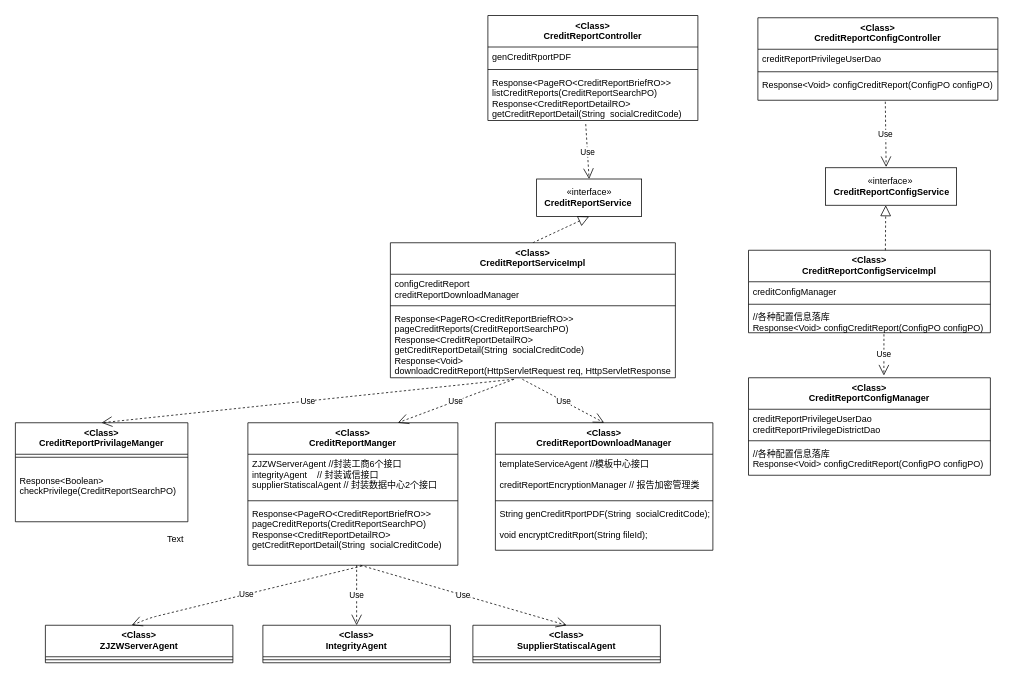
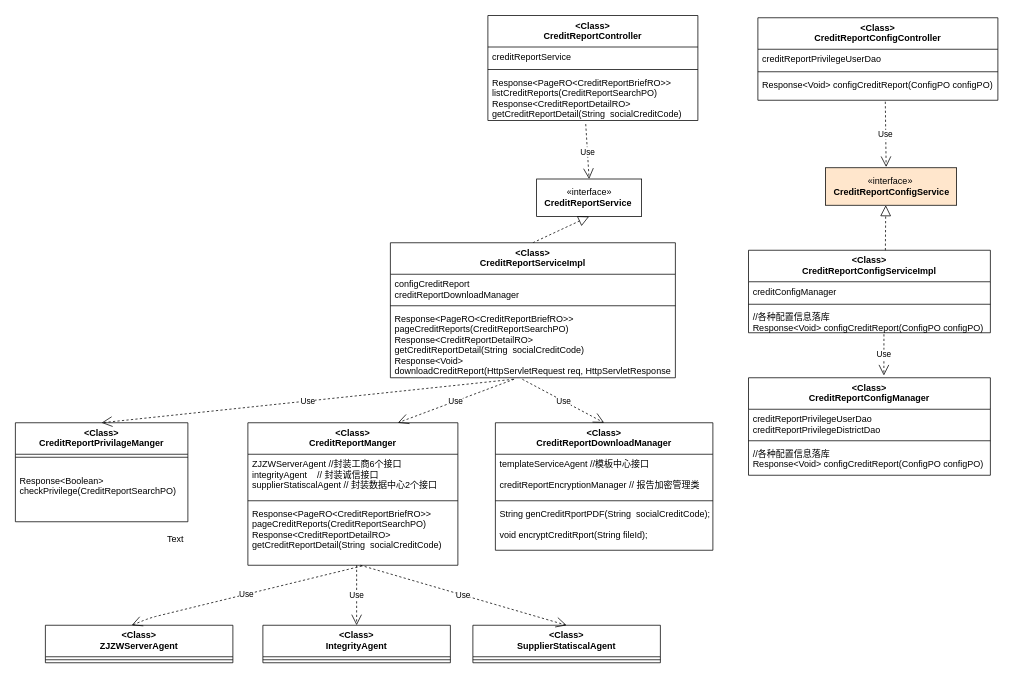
(534, 57) -> (538, 57)
(891, 186) -> (891, 186)
